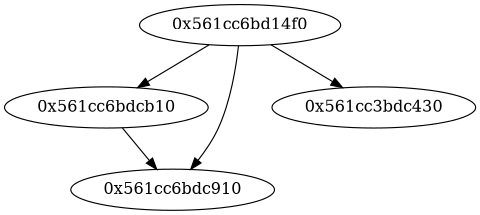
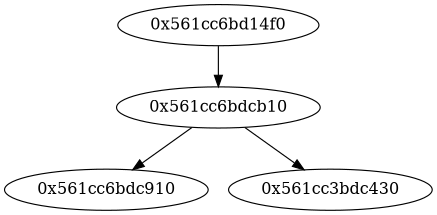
(302, 63) -> (270, 145)
(227, 106) -> none
